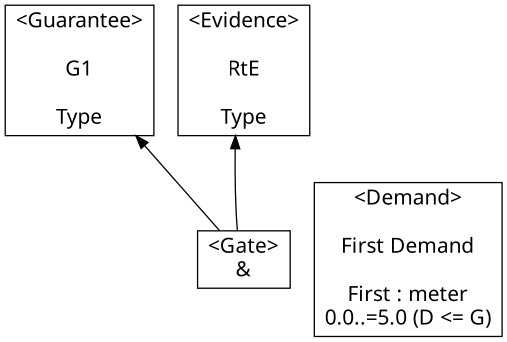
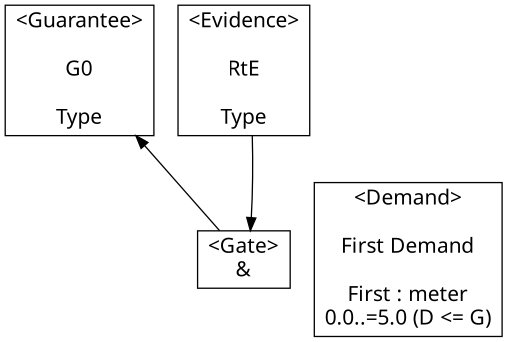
(80, 70) -> (80, 70)
(235, 190) -> (253, 177)
